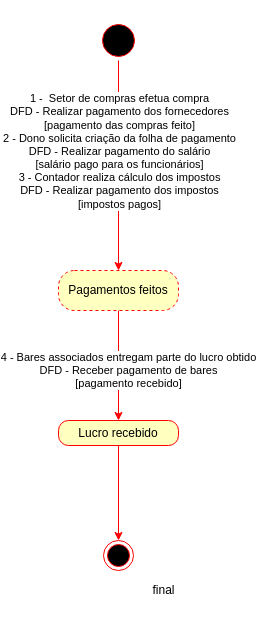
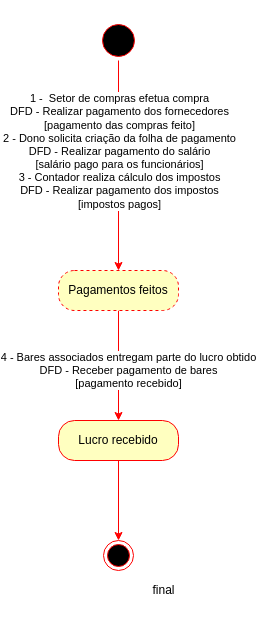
(119, 433) -> (119, 441)
